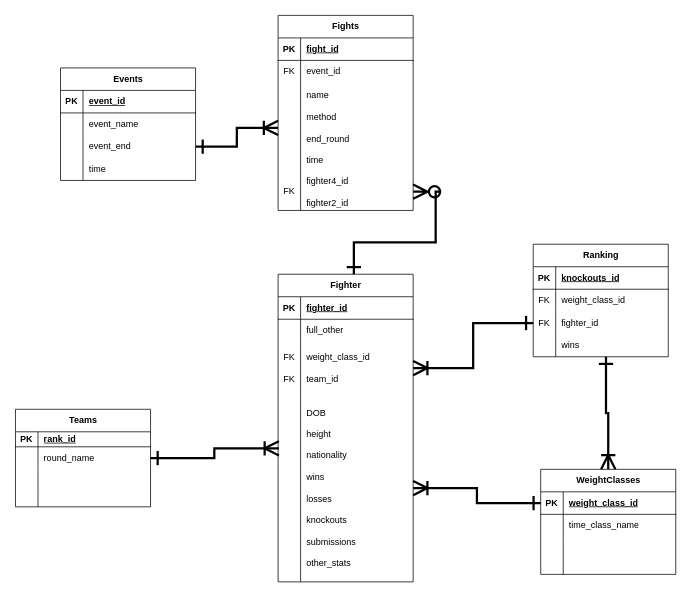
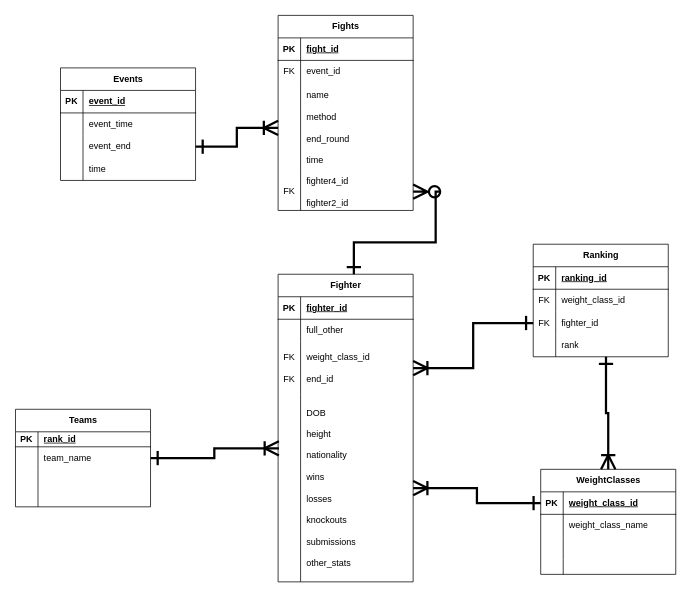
(114, 124) -> (113, 124)
(590, 278) -> (584, 278)
(570, 345) -> (571, 345)
(341, 368) -> (341, 368)
(69, 458) -> (67, 458)
(604, 525) -> (609, 525)
